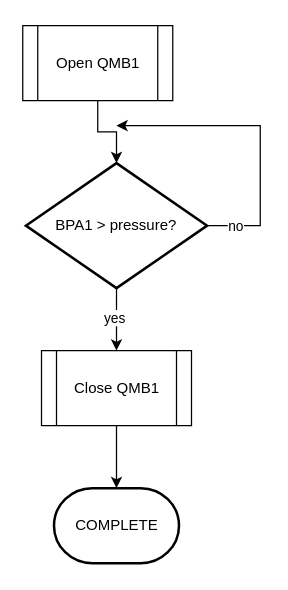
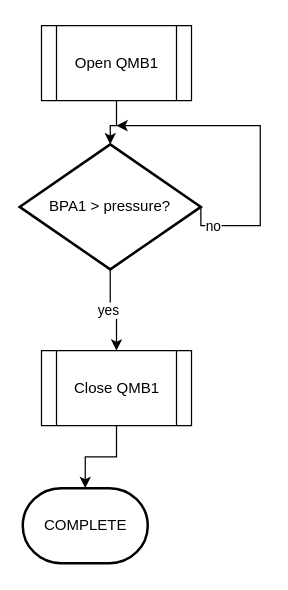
(98, 63) -> (116, 63)
(116, 226) -> (110, 207)
(116, 526) -> (85, 526)
